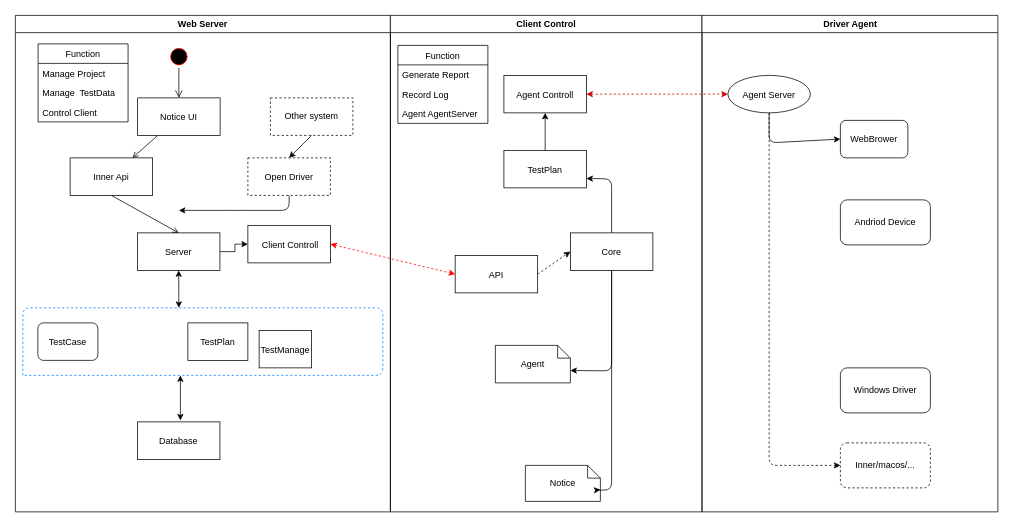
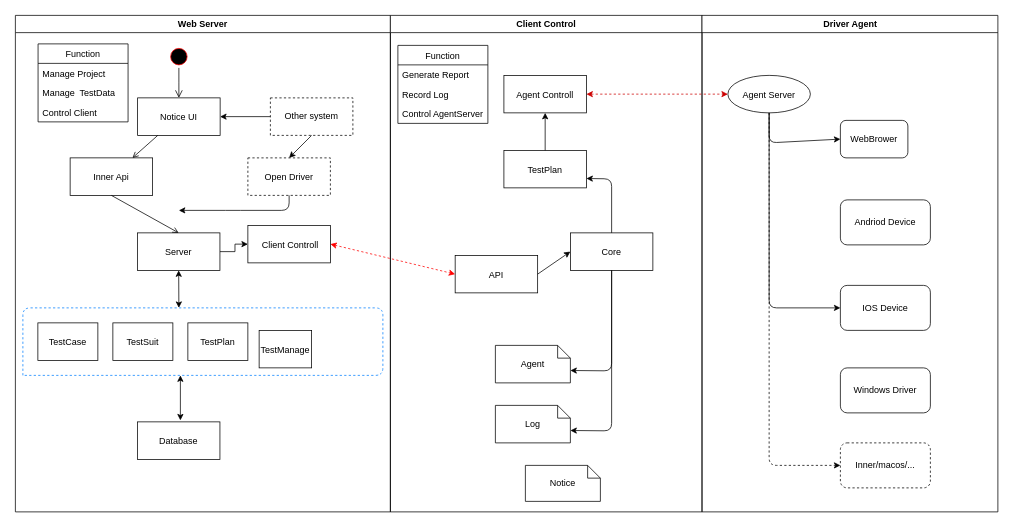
(444, 114) -> (448, 114)
none -> (248, 117)
(551, 265) -> (551, 265)
none -> (773, 307)
none -> (885, 308)
(68, 342) -> (68, 342)
none -> (143, 342)
none -> (533, 424)
none -> (592, 431)
(612, 467) -> none
